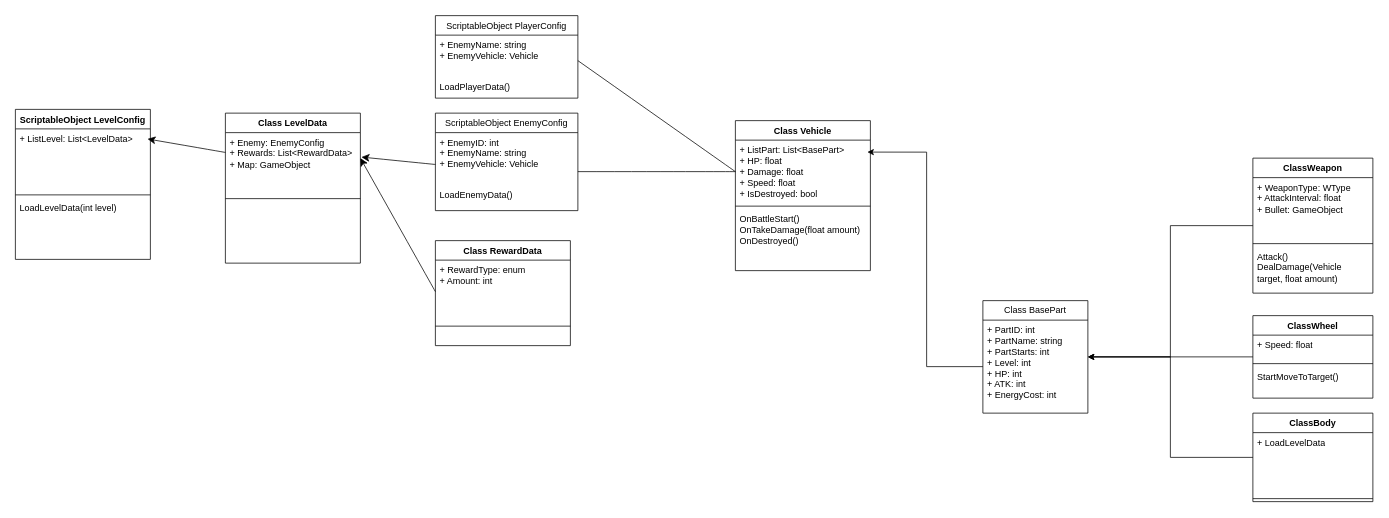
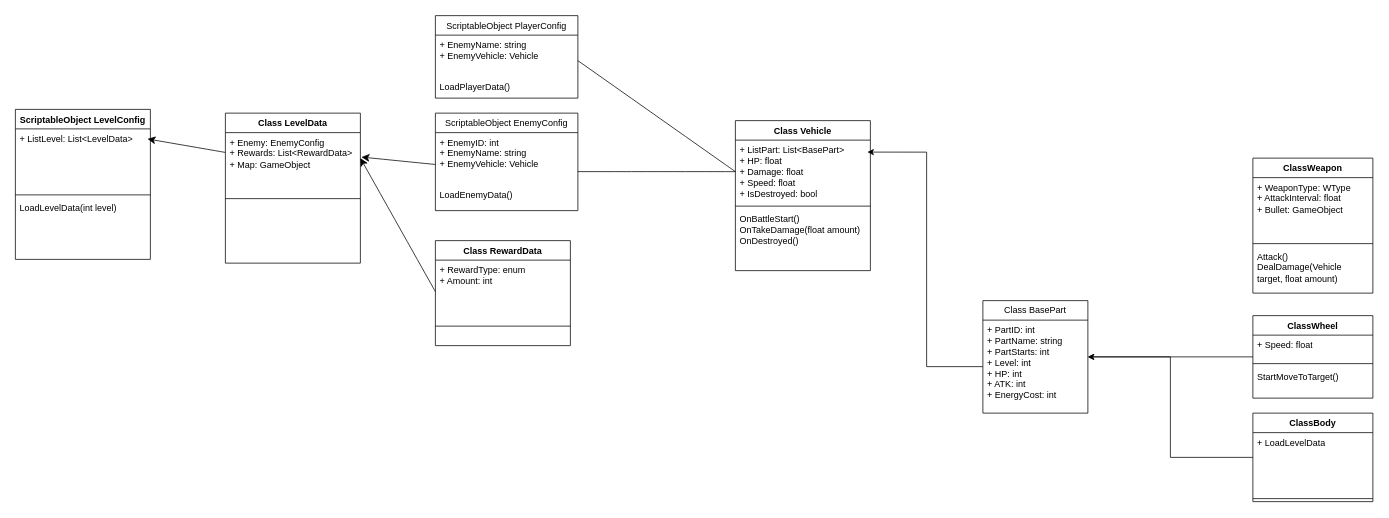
(1170, 249) -> none
